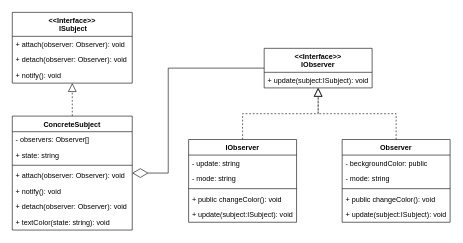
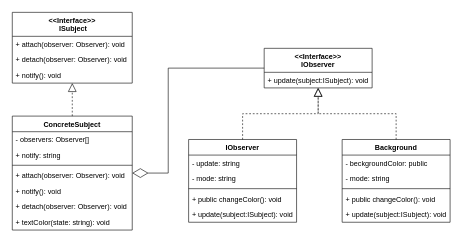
(396, 148) -> (396, 148)
(43, 155) -> (44, 155)
